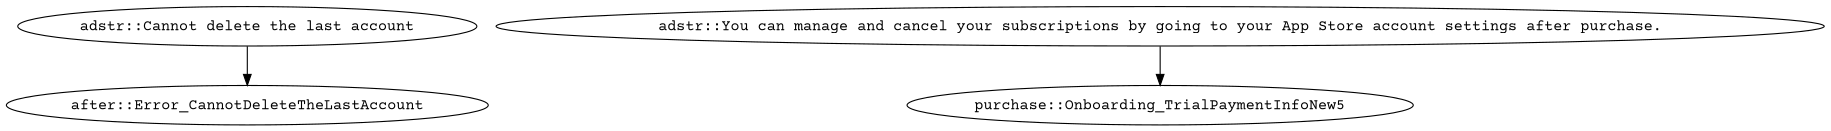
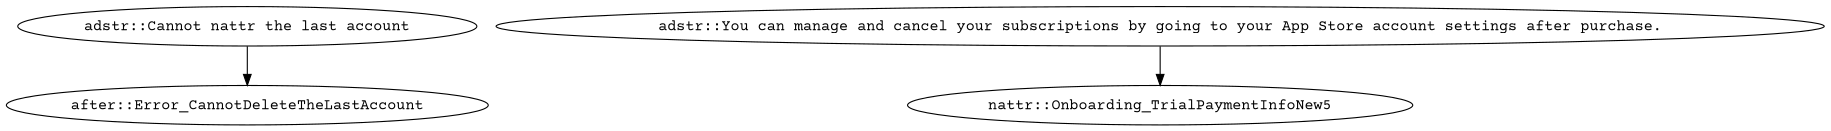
(247, 26) -> (247, 26)
(1160, 105) -> (1160, 105)
